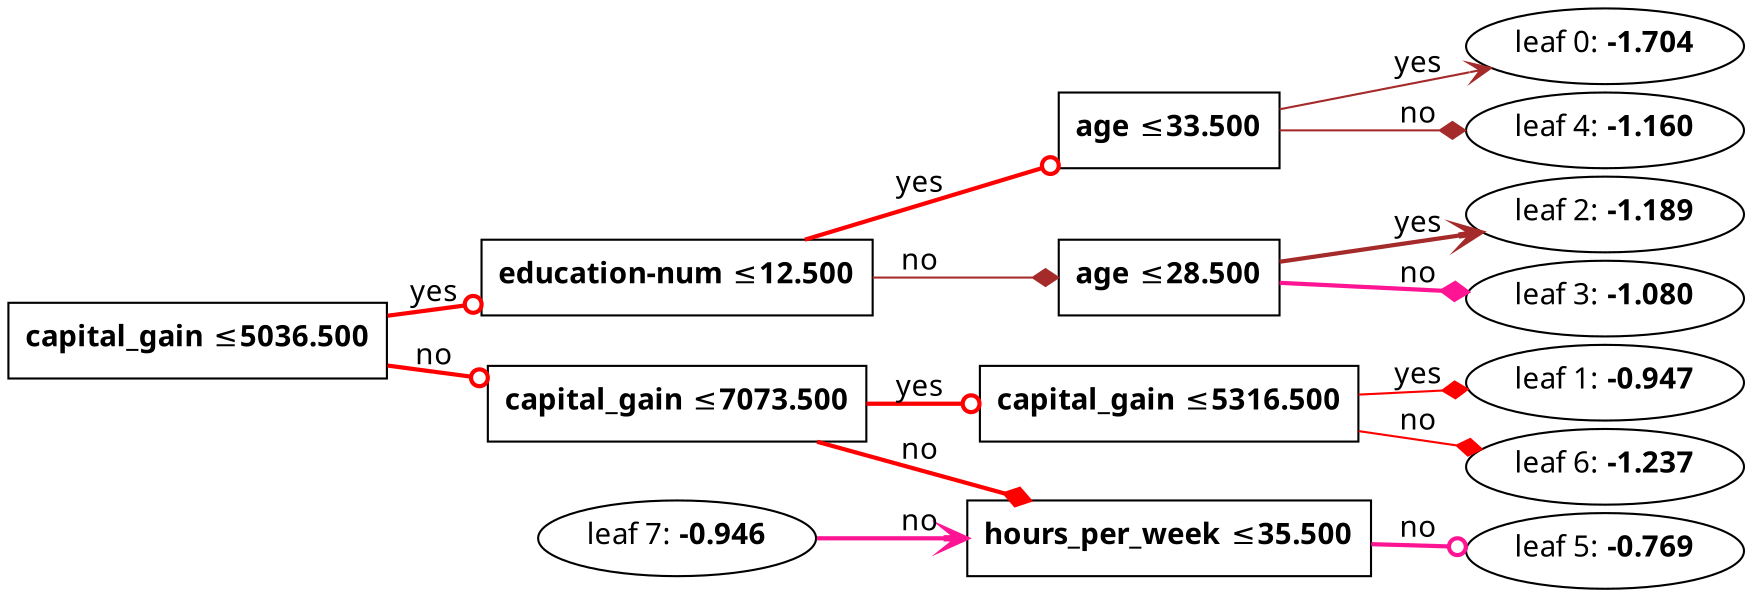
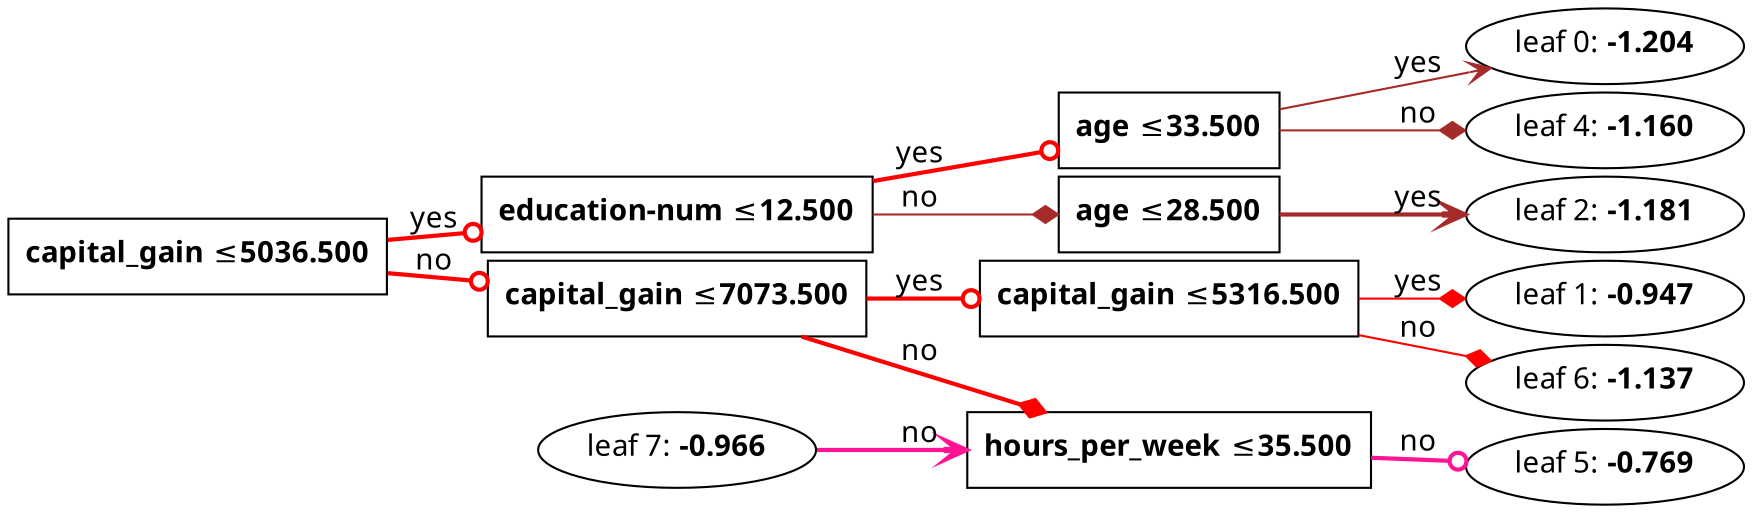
(1651, 43) -> (1651, 43)
(1651, 211) -> (1651, 211)
(1605, 299) -> none
(1651, 464) -> (1651, 380)
(723, 535) -> (723, 447)
